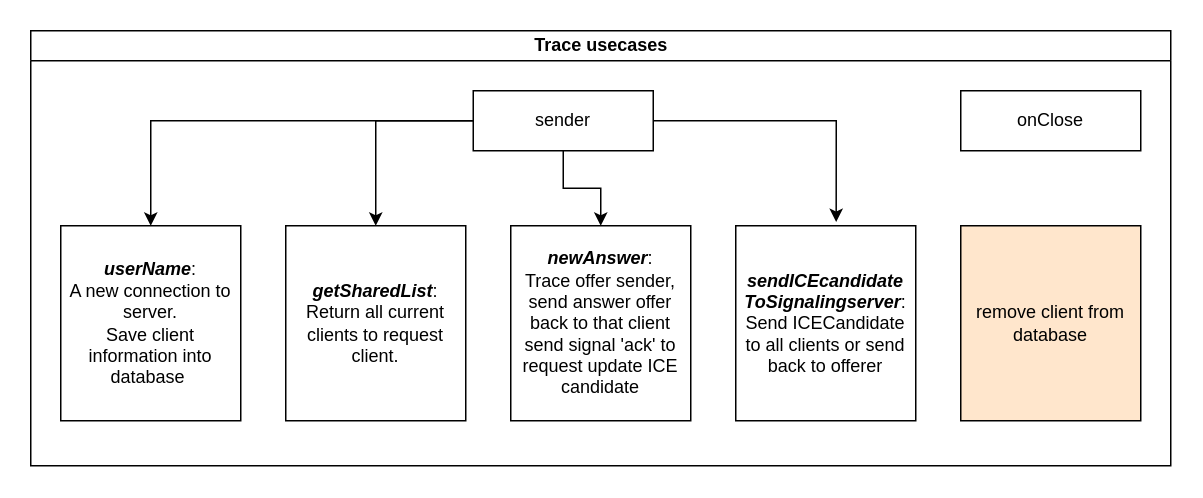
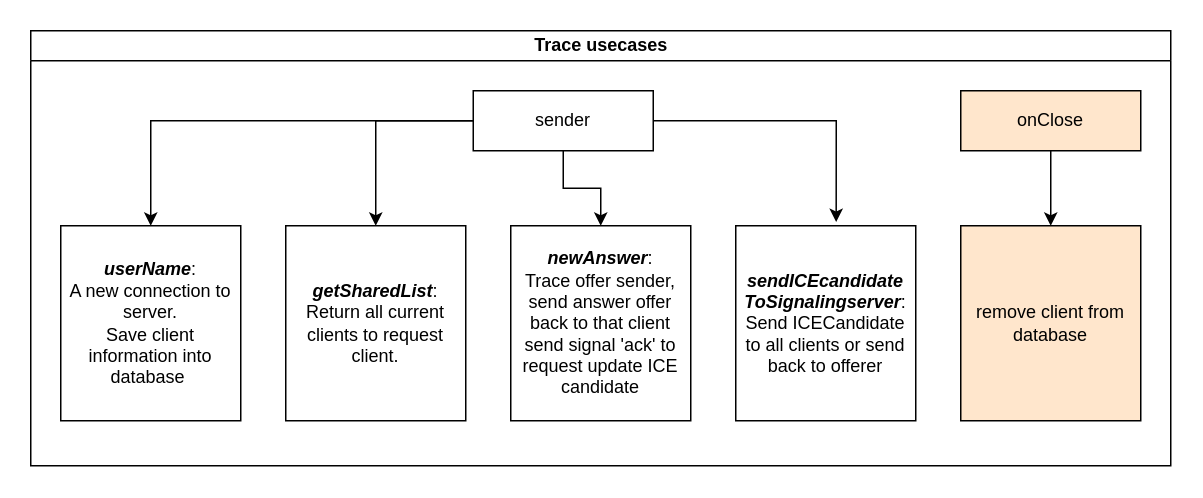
(1051, 121) -> (1051, 121)
none -> (1051, 183)
